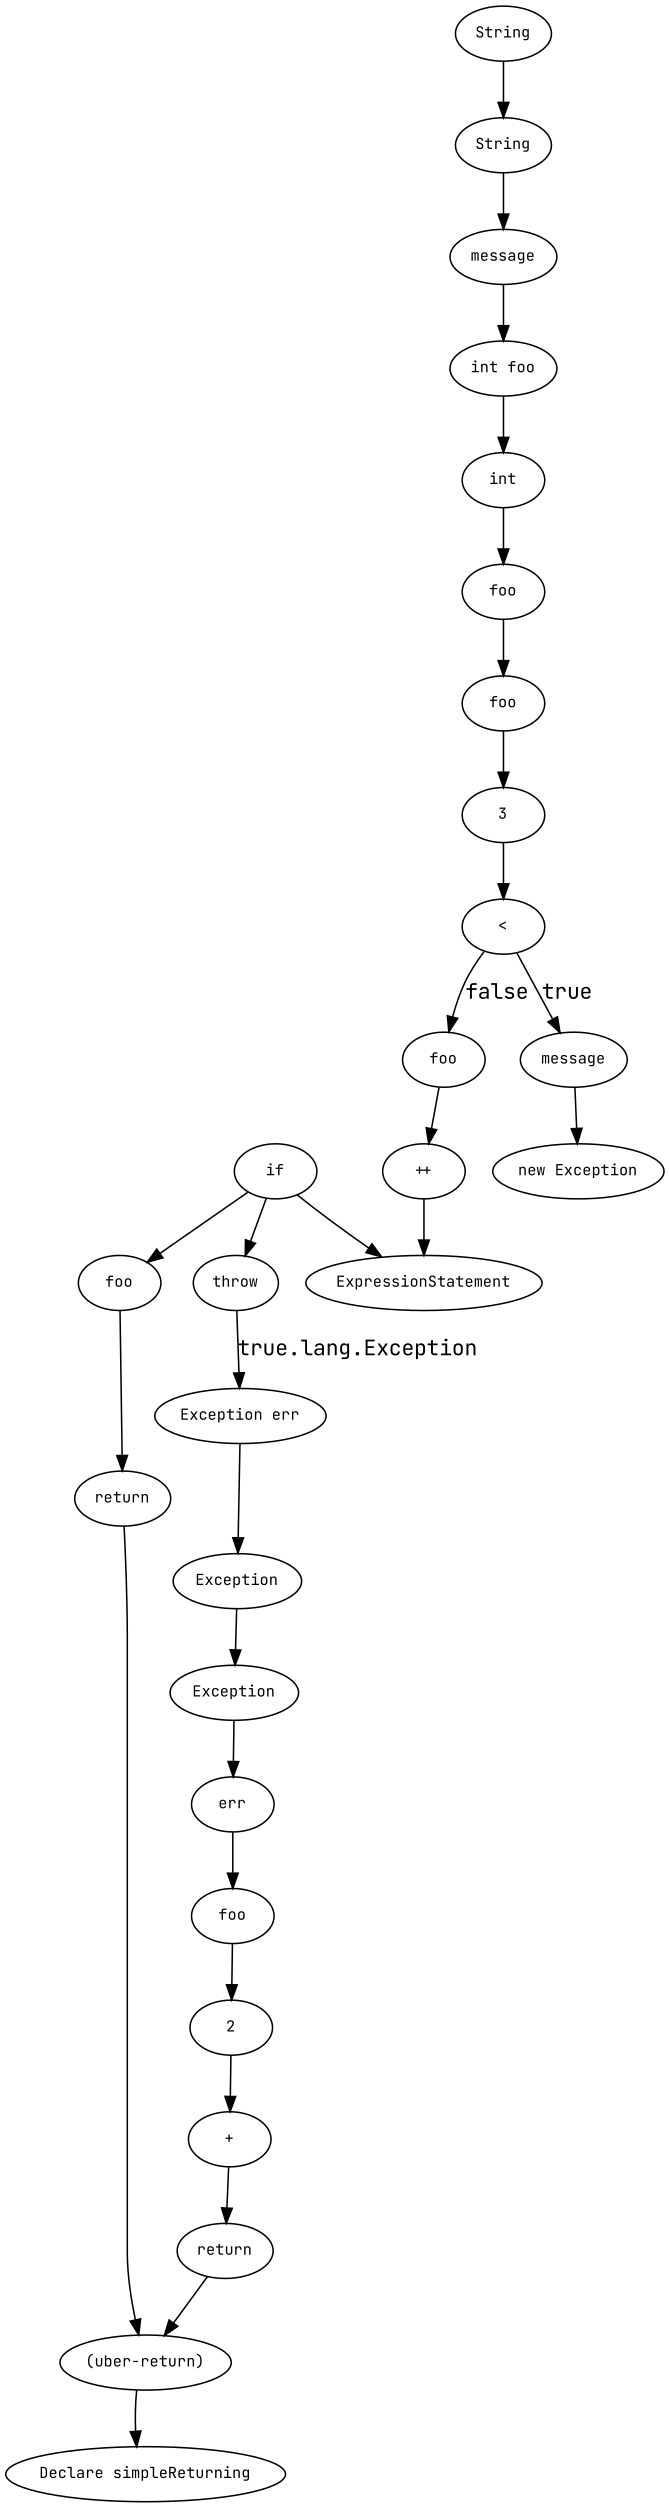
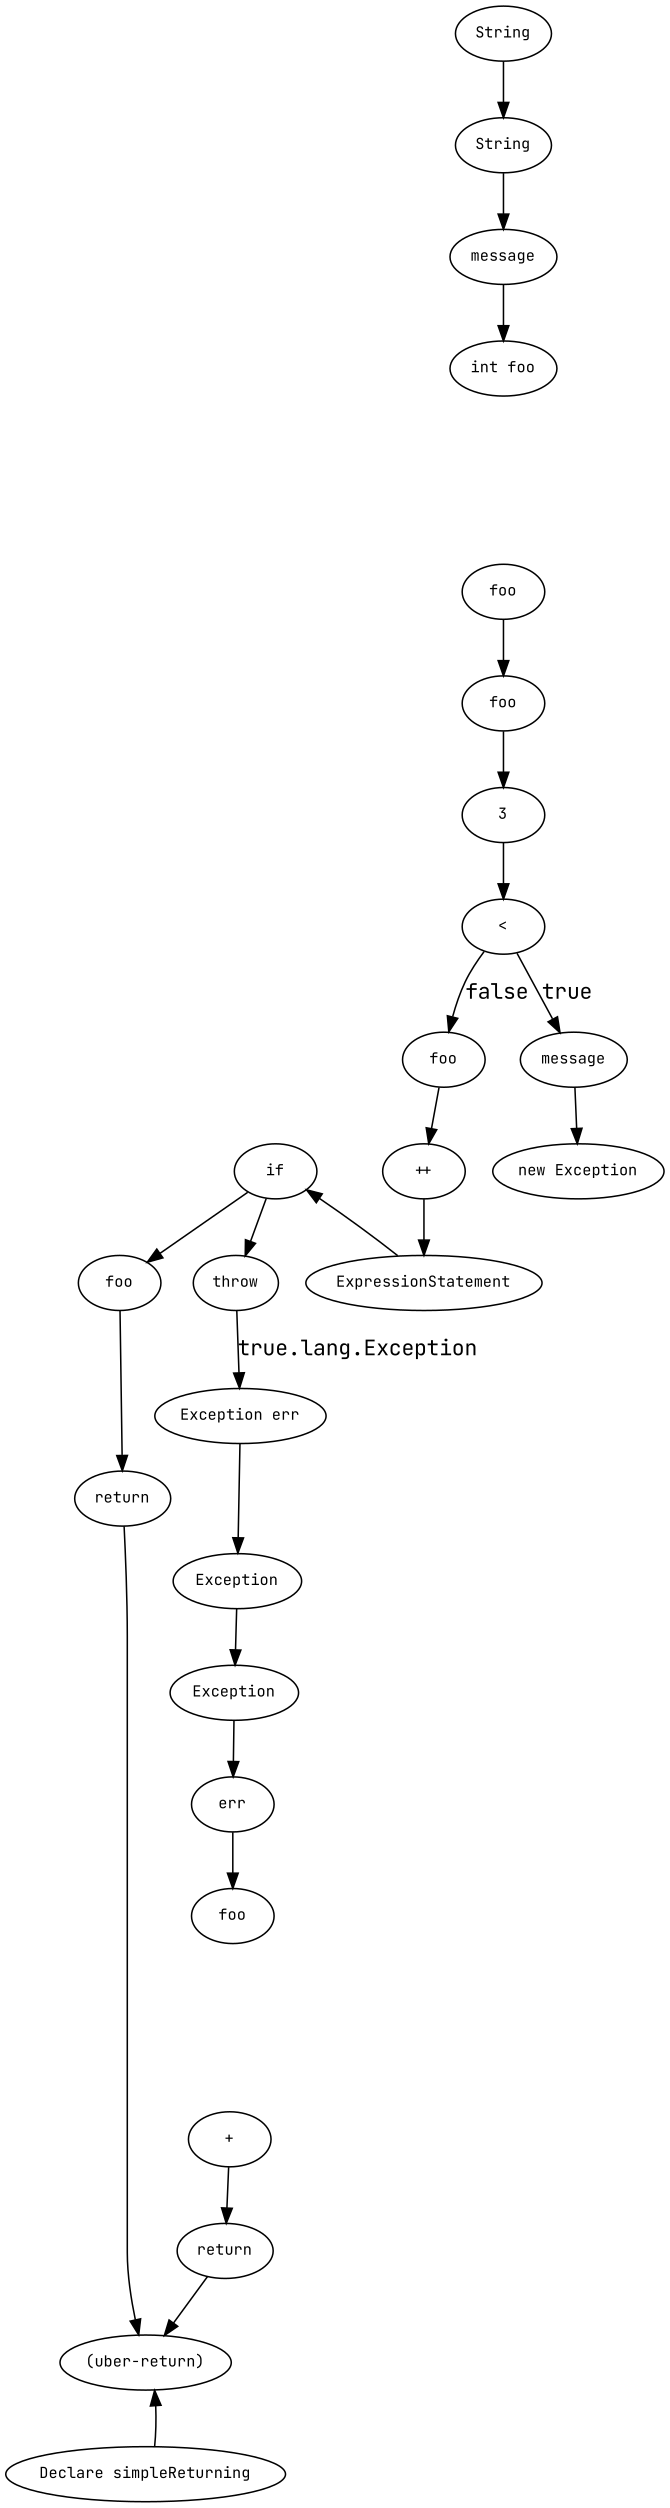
(503, 480) -> none
(333, 1222) -> (359, 1226)
(231, 2028) -> none
(135, 2411) -> (156, 2426)
